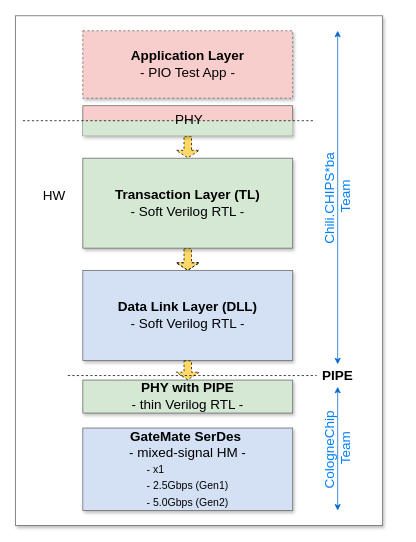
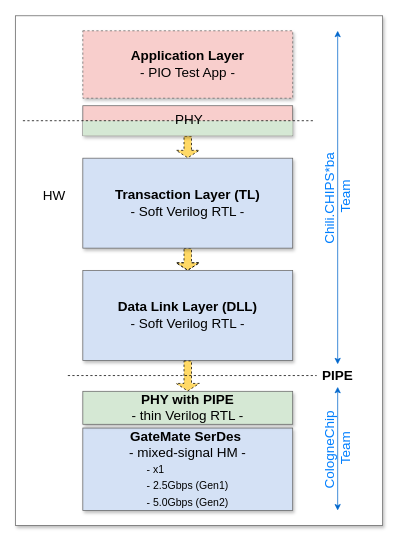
(188, 203) -> (188, 203)
(188, 396) -> (188, 408)
